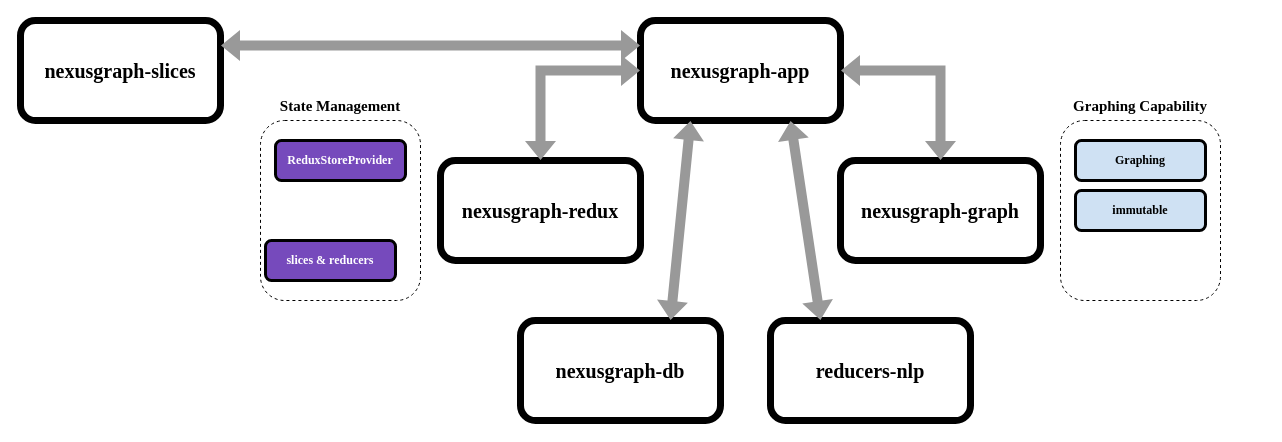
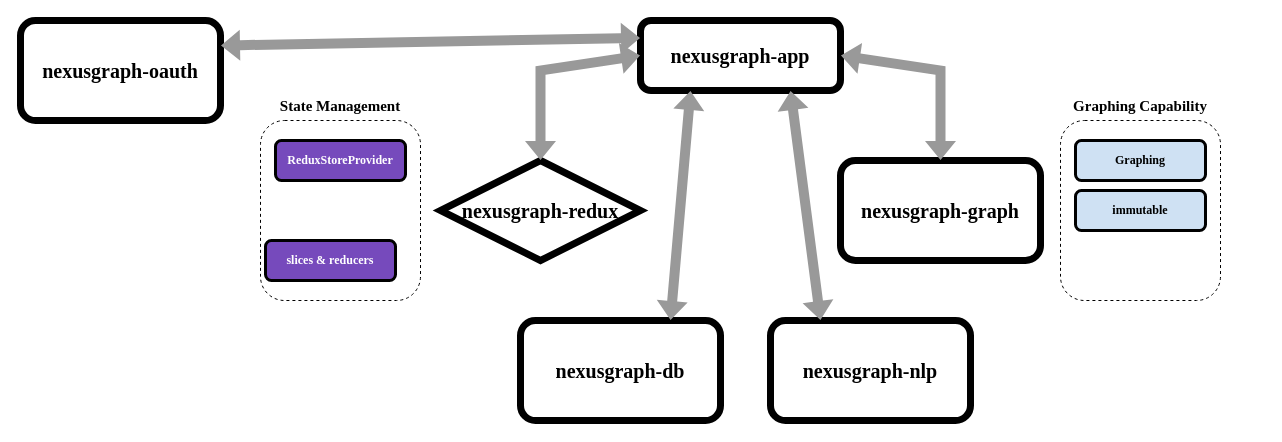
(121, 71) -> (121, 71)
(741, 71) -> (741, 56)
(541, 211) -> (541, 211)
(871, 371) -> (871, 371)
